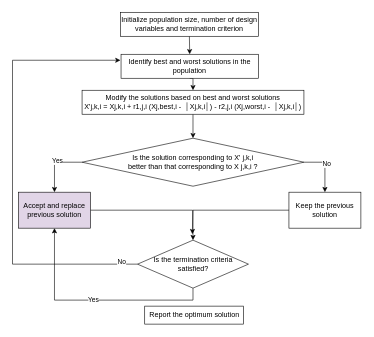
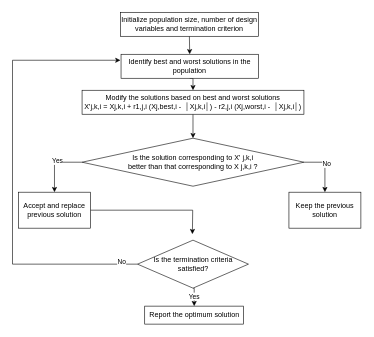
(54, 210) -> (54, 210)
(193, 234) -> none
(54, 267) -> (194, 297)
